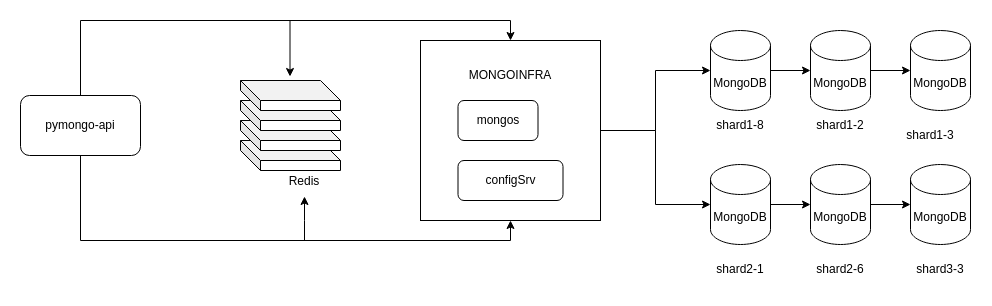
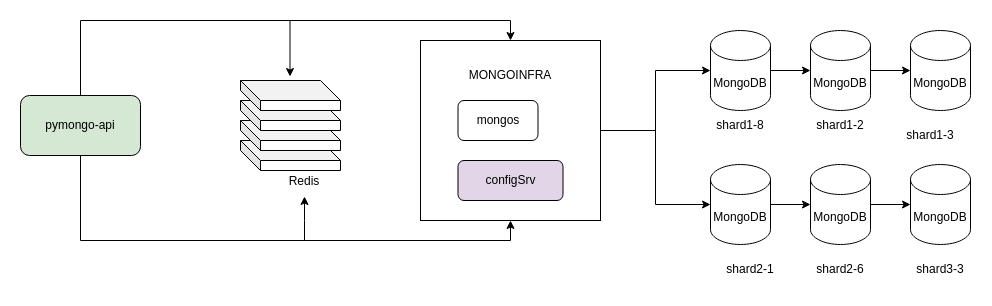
(81, 126) -> (81, 126)
(511, 181) -> (511, 181)
(741, 270) -> (751, 270)
